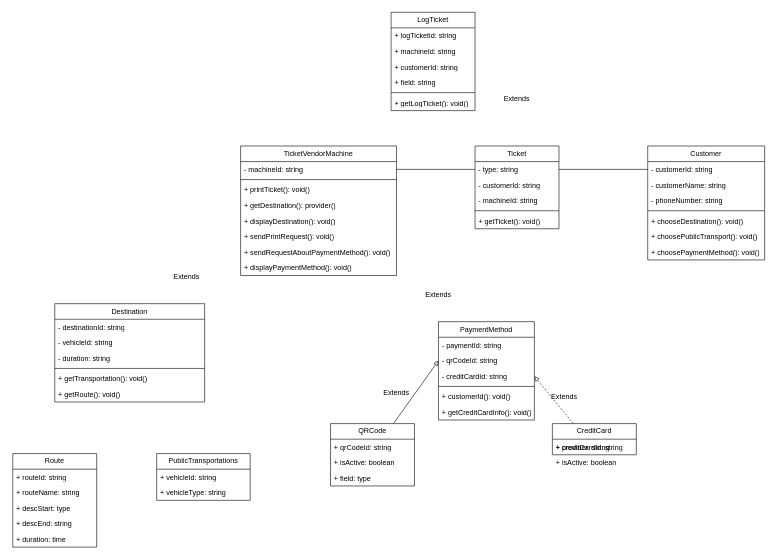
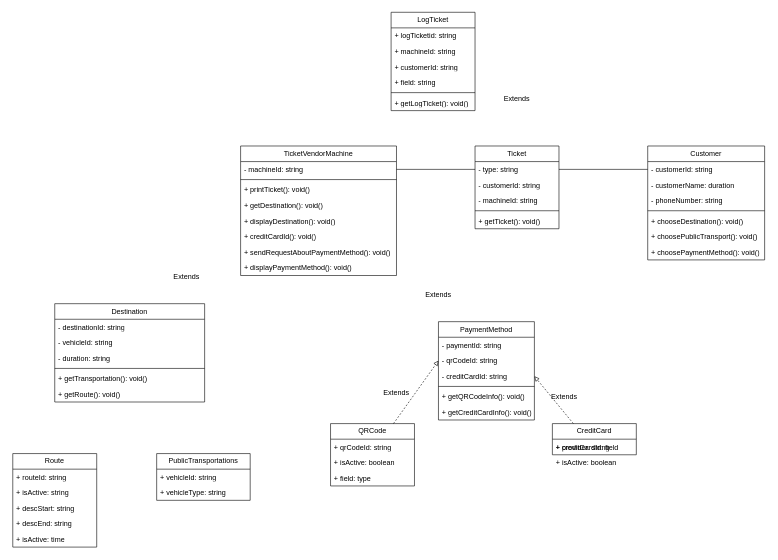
(692, 186) -> (696, 186)
(299, 206) -> (291, 206)
(296, 237) -> (288, 237)
(415, 394) -> (415, 394)
(483, 398) -> (487, 402)
(595, 452) -> (593, 448)
(50, 494) -> (47, 494)
(47, 509) -> (50, 509)
(43, 540) -> (43, 540)
